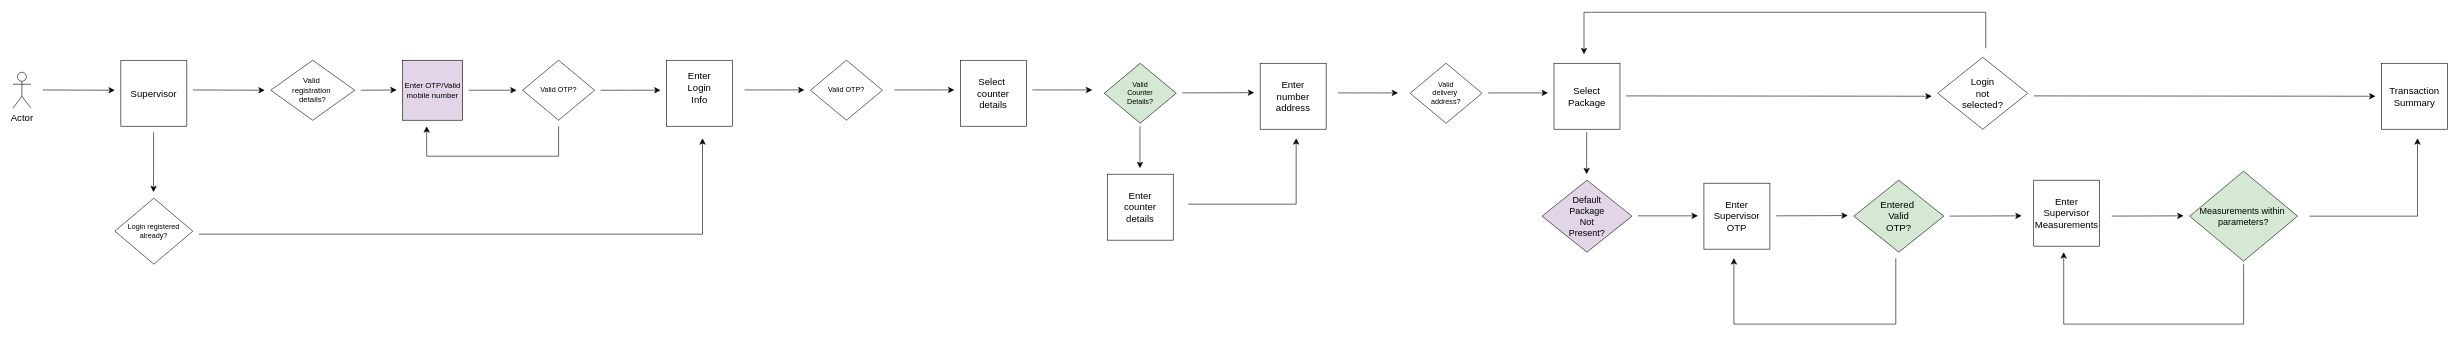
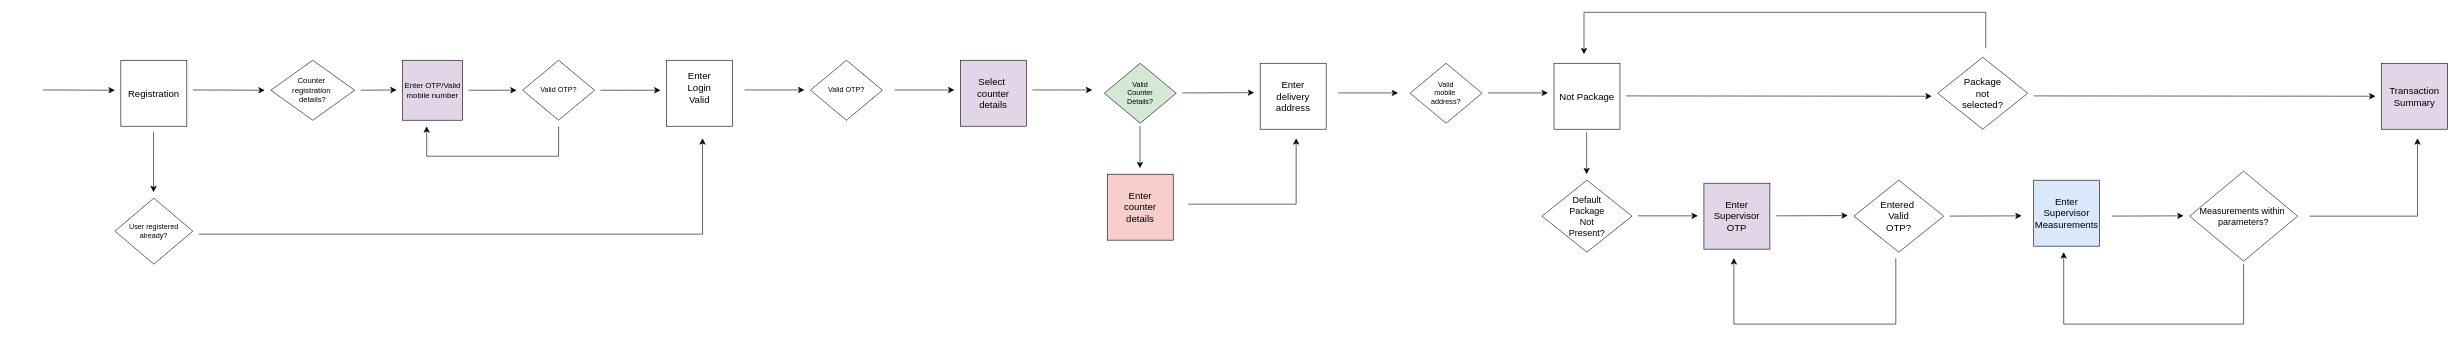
(21, 90) -> none
(312, 90) -> (312, 90)
(153, 93) -> (153, 93)
(699, 93) -> (699, 93)
(993, 93) -> (993, 93)
(1446, 93) -> (1446, 93)
(1983, 93) -> (1983, 93)
(1293, 96) -> (1293, 96)
(1587, 96) -> (1587, 96)
(2415, 96) -> (2415, 96)
(1140, 207) -> (1140, 207)
(2067, 213) -> (2067, 213)
(1587, 216) -> (1587, 216)
(1737, 216) -> (1737, 216)
(1899, 216) -> (1899, 216)
(2244, 216) -> (2244, 216)
(153, 231) -> (153, 231)
